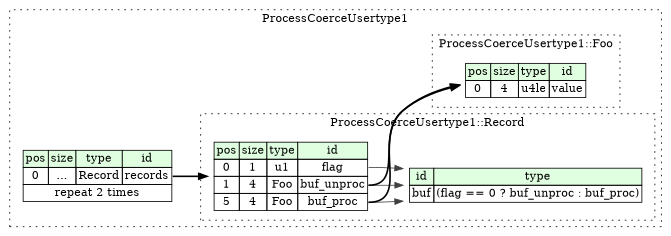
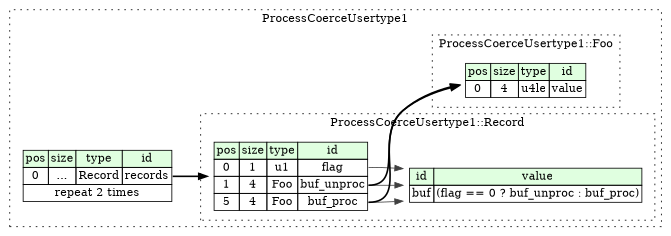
(538, 176) -> (538, 176)
